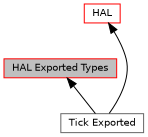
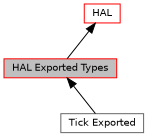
(127, 73) -> (78, 45)
